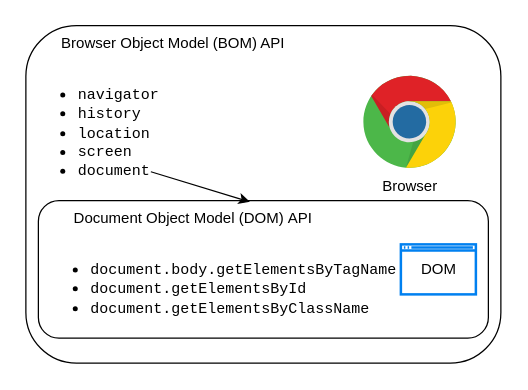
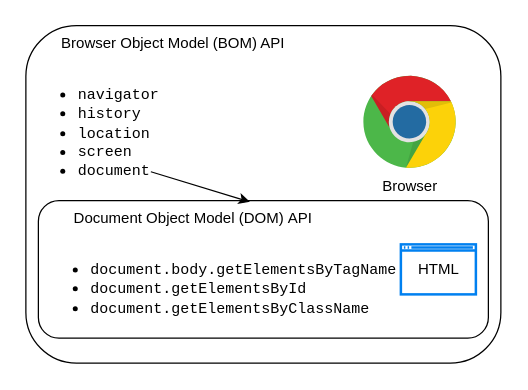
(439, 269) -> (439, 269)
